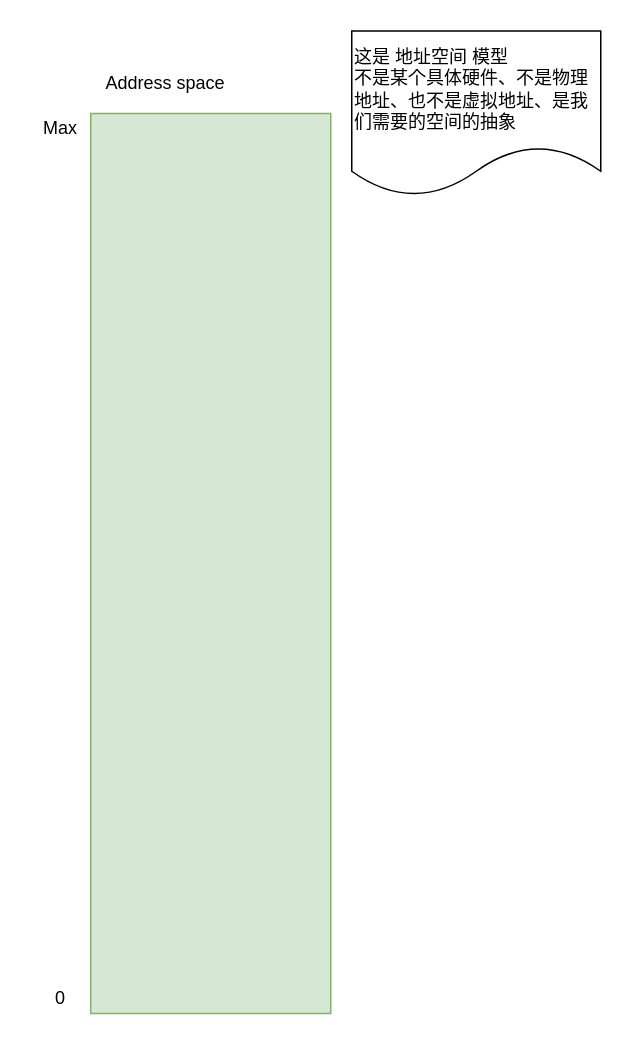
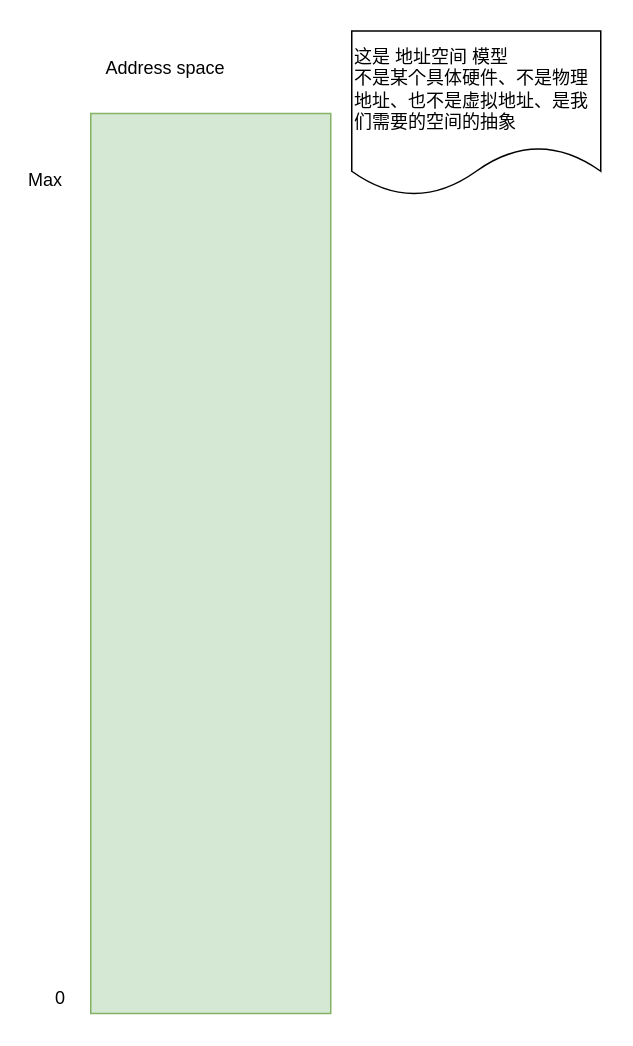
(166, 83) -> (166, 68)
(61, 128) -> (46, 181)
